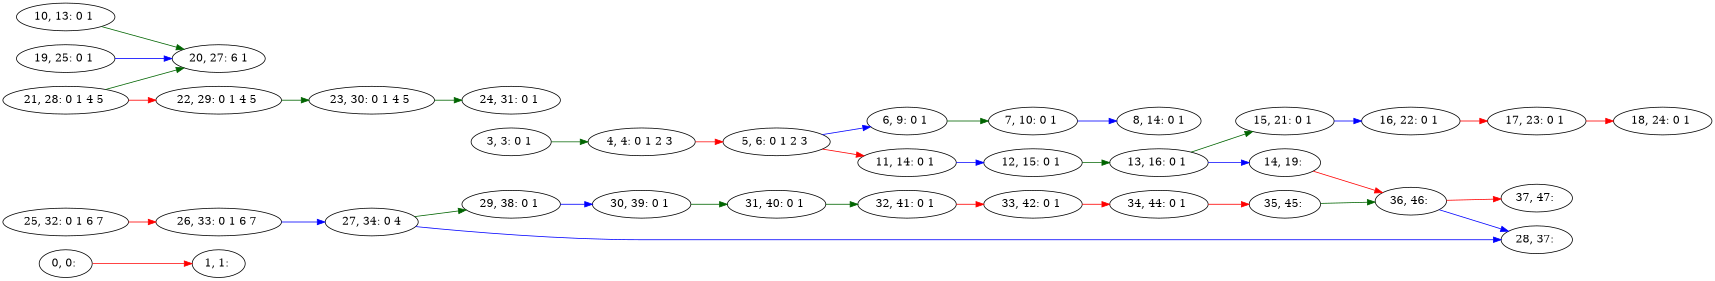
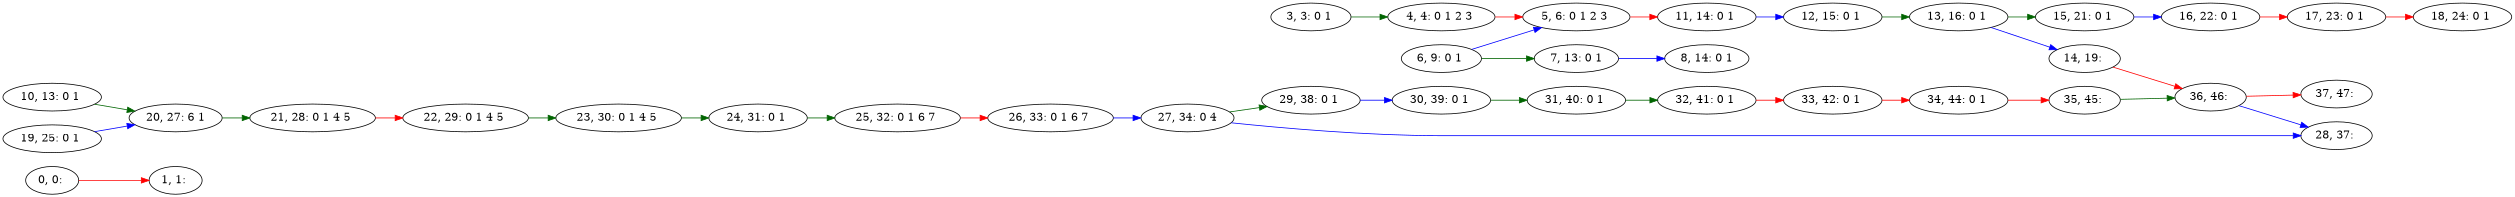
(141, 80) -> (232, 118)
none -> (817, 118)
(1033, 121) -> (1576, 59)
(843, 131) -> (1503, 40)
